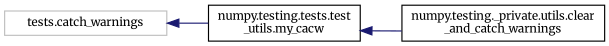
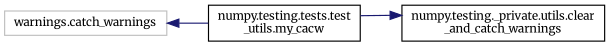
(86, 23) -> (86, 23)
(387, 31) -> (375, 15)
